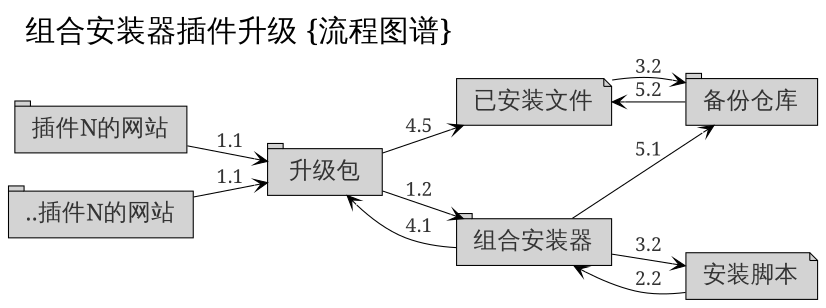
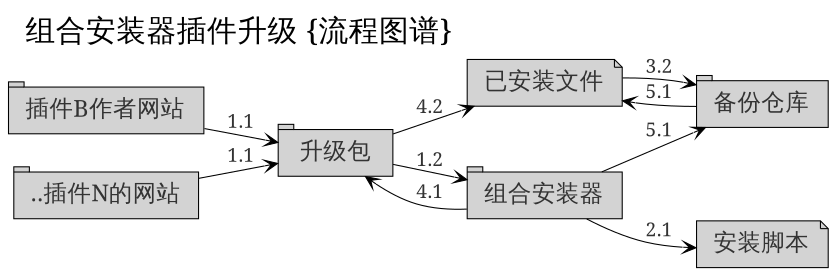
(649, 91) -> (659, 93)
(419, 127) -> (430, 108)
(101, 130) -> (106, 110)
(649, 246) -> (659, 231)
(634, 291) -> none
